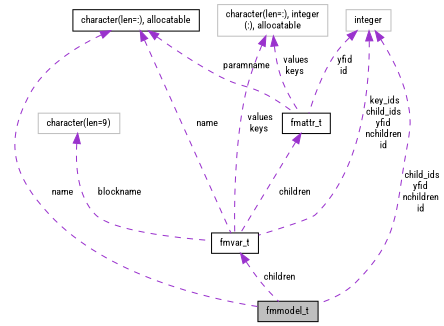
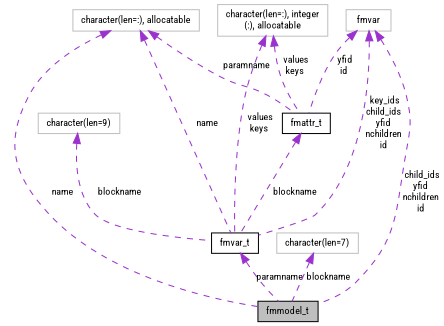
(136, 20) -> (136, 20)
(369, 20) -> (369, 20)
(294, 192) -> (294, 192)
none -> (318, 243)
(279, 277) -> (279, 277)
